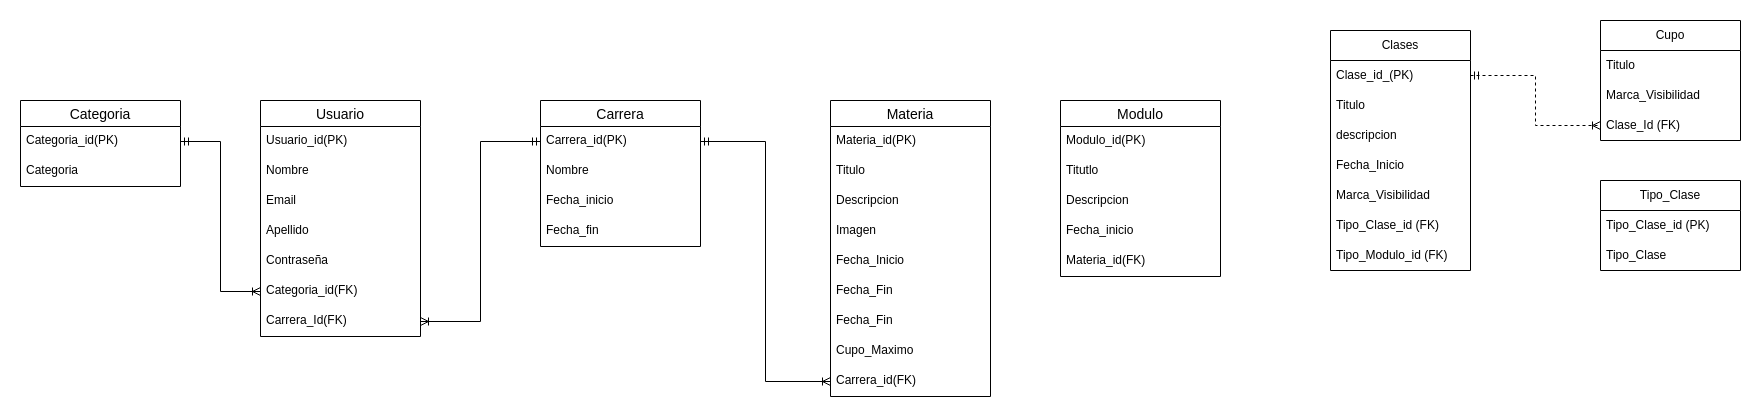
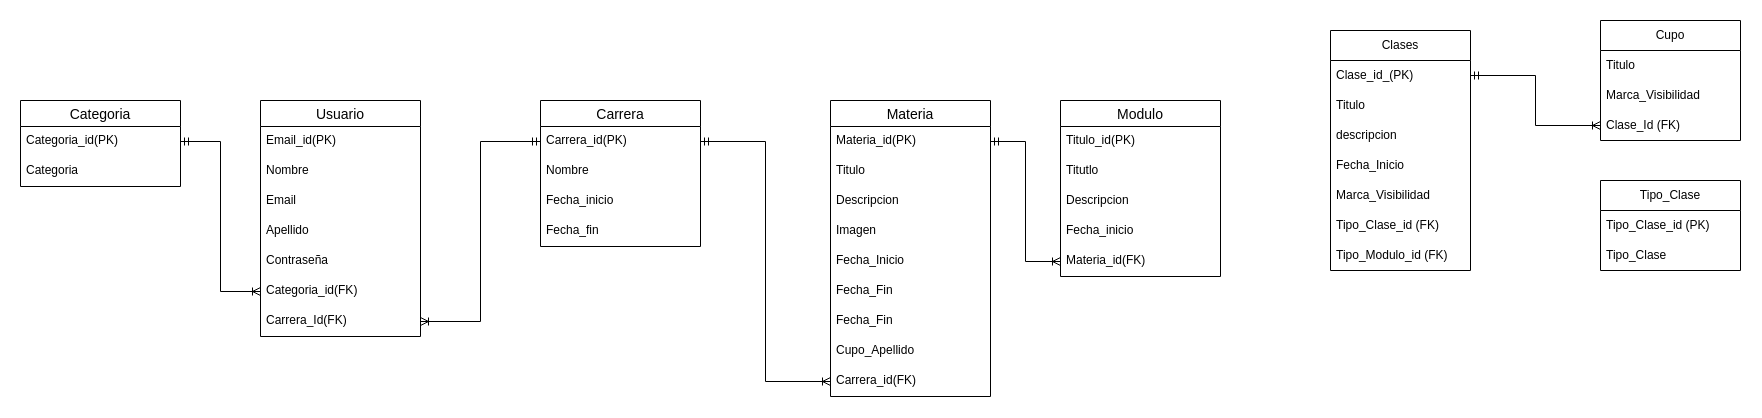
(1536, 100) -> (1536, 100)
(310, 141) -> (302, 141)
(1107, 141) -> (1106, 141)
none -> (1026, 201)
(872, 351) -> (876, 351)
